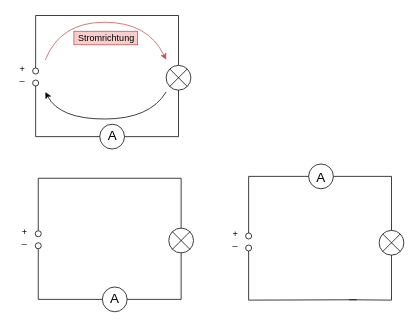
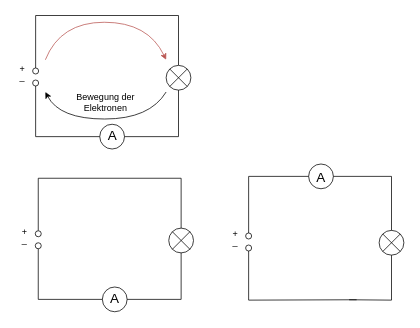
(106, 38) -> none
none -> (105, 102)
